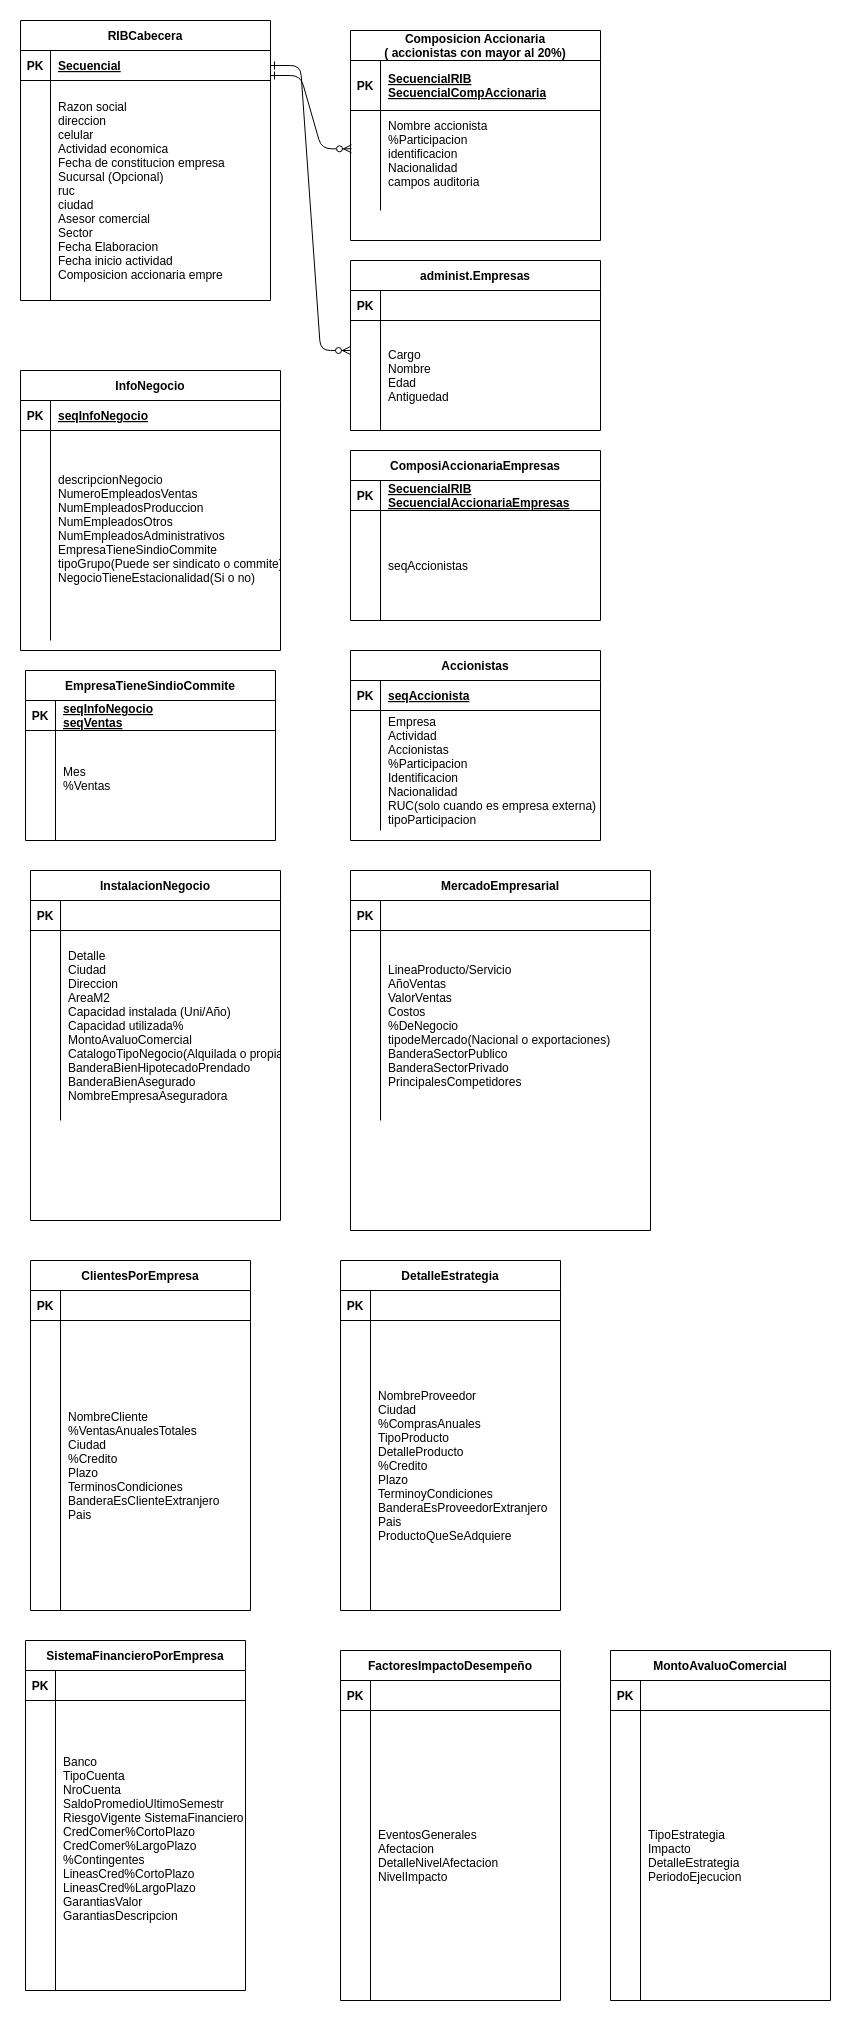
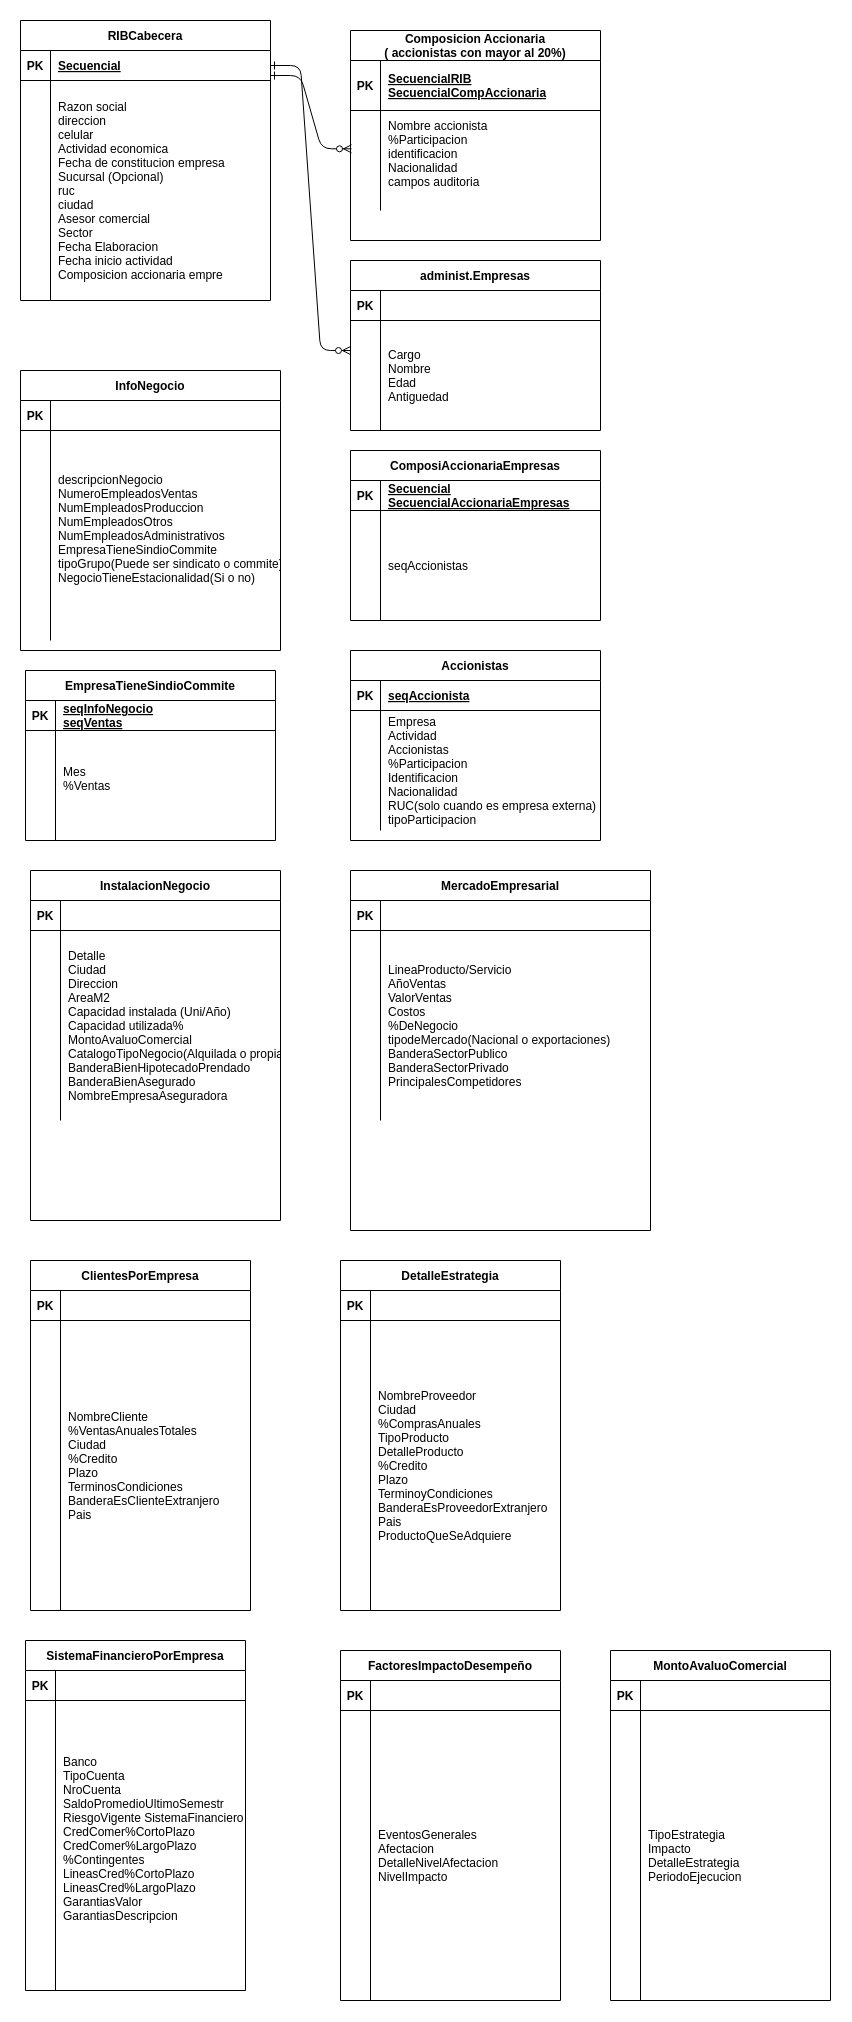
(166, 416) -> none
(429, 489) -> (418, 489)
